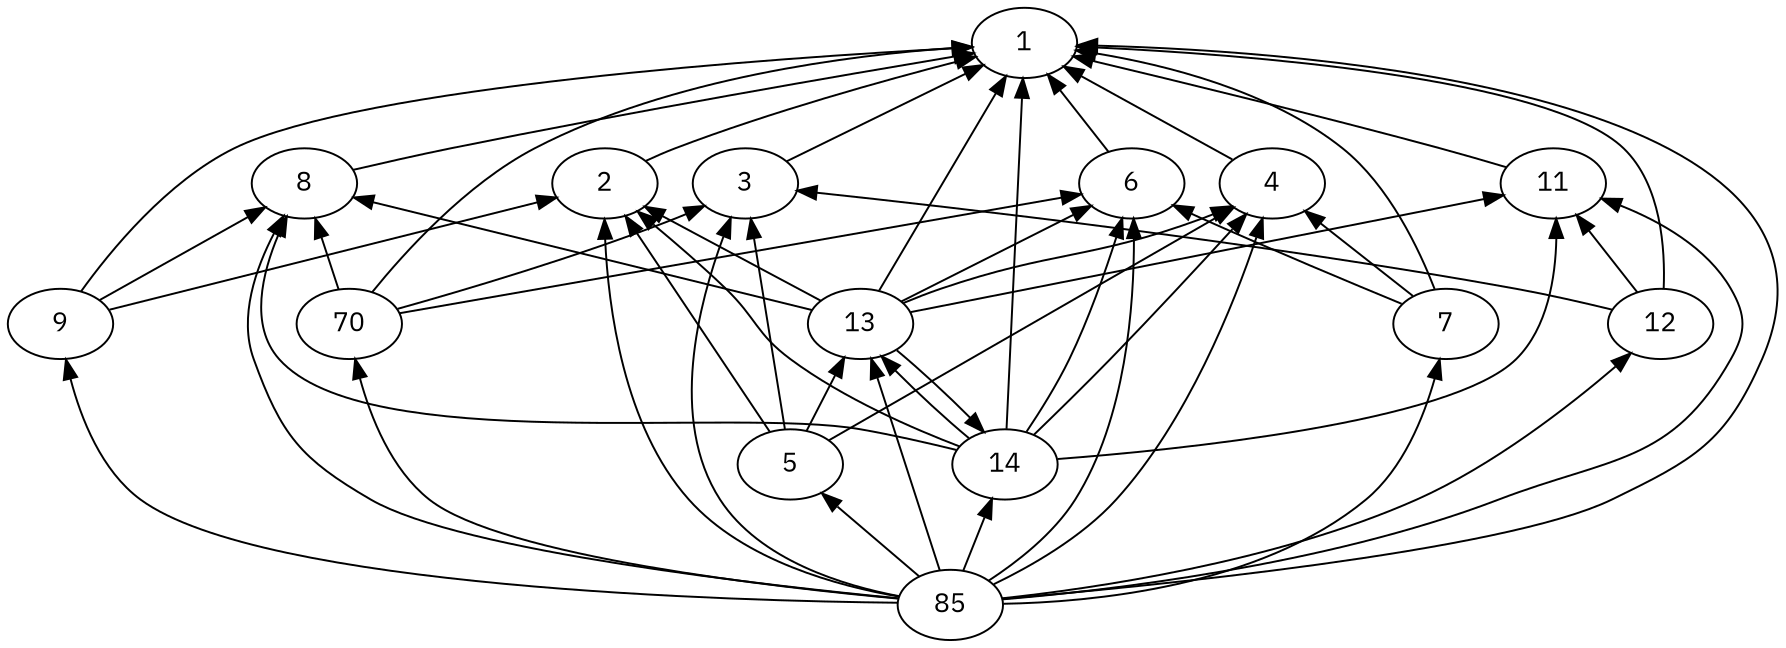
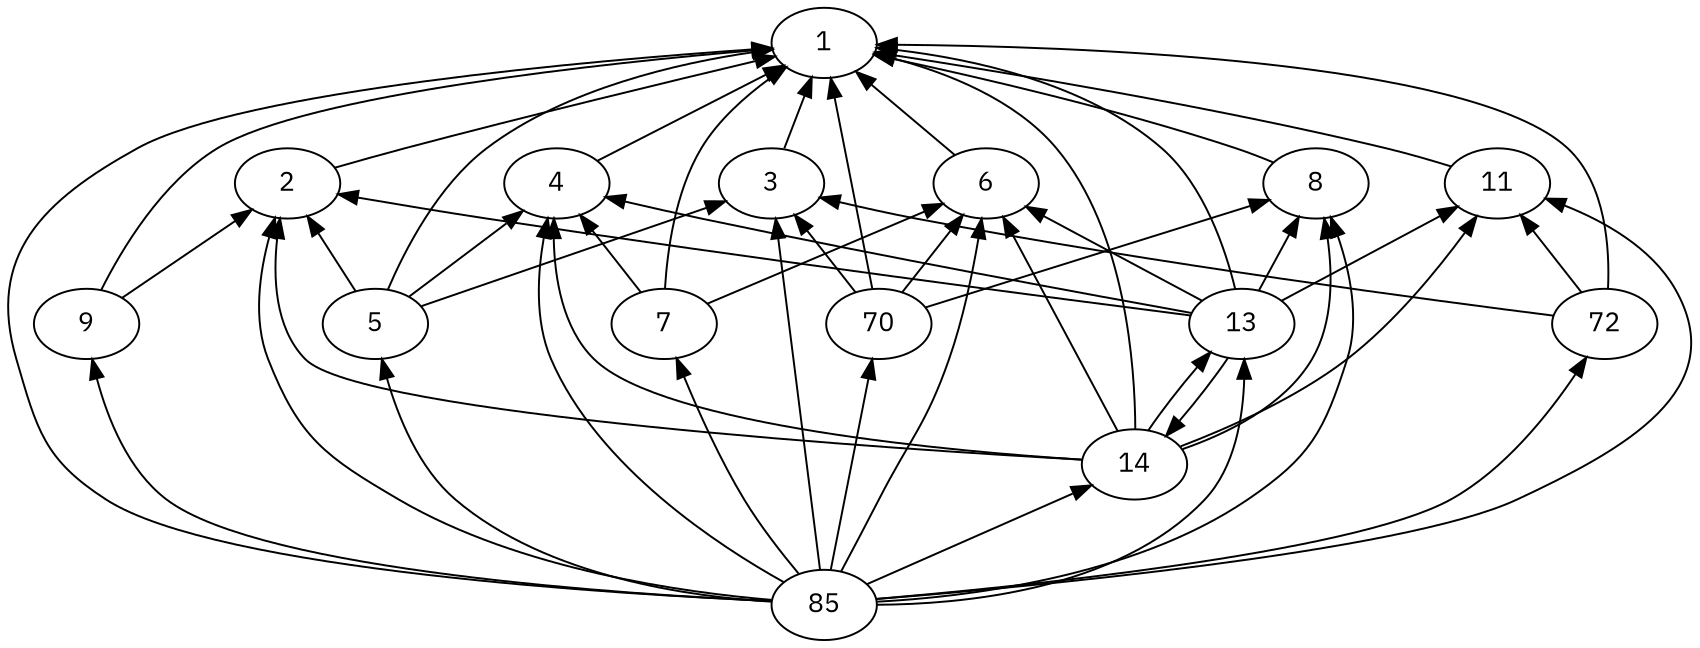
(174, 259) -> none
(1661, 324) -> (1605, 324)
(821, 403) -> (504, 136)
